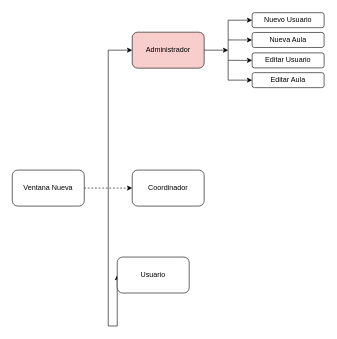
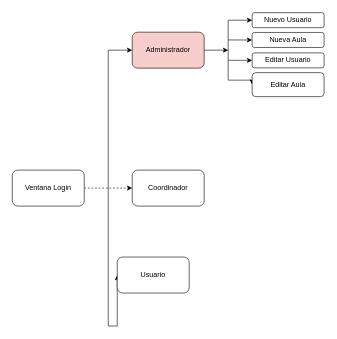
(288, 80) -> (288, 85)
(48, 188) -> (48, 188)
